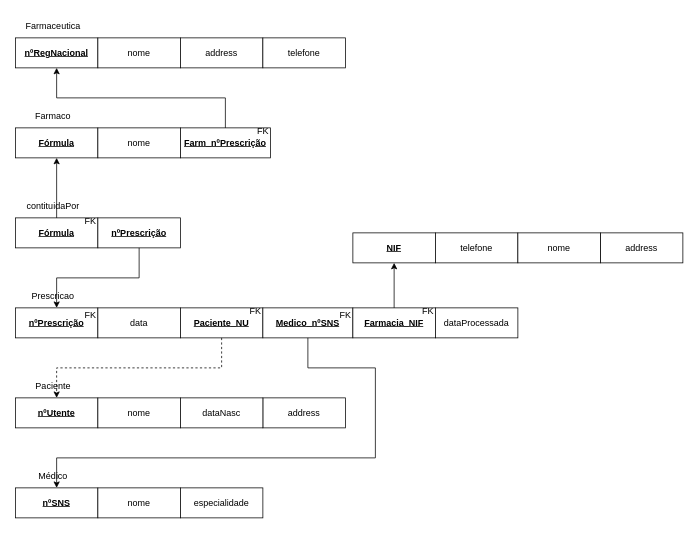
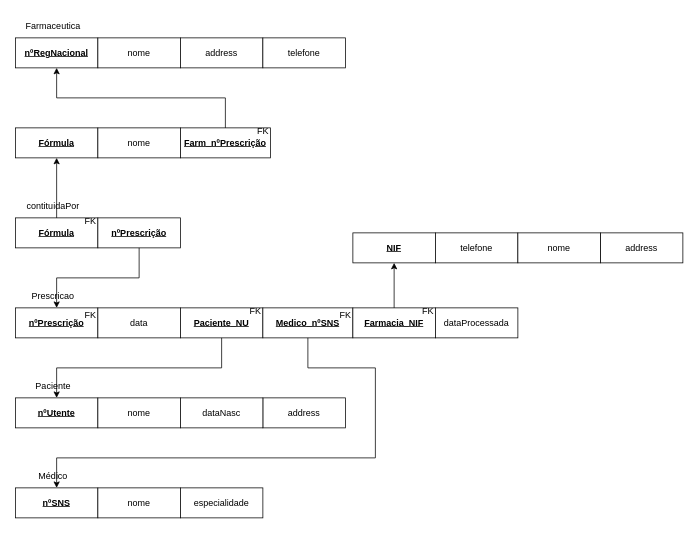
(53, 117) -> none
(142, 368) -> (142, 368)
